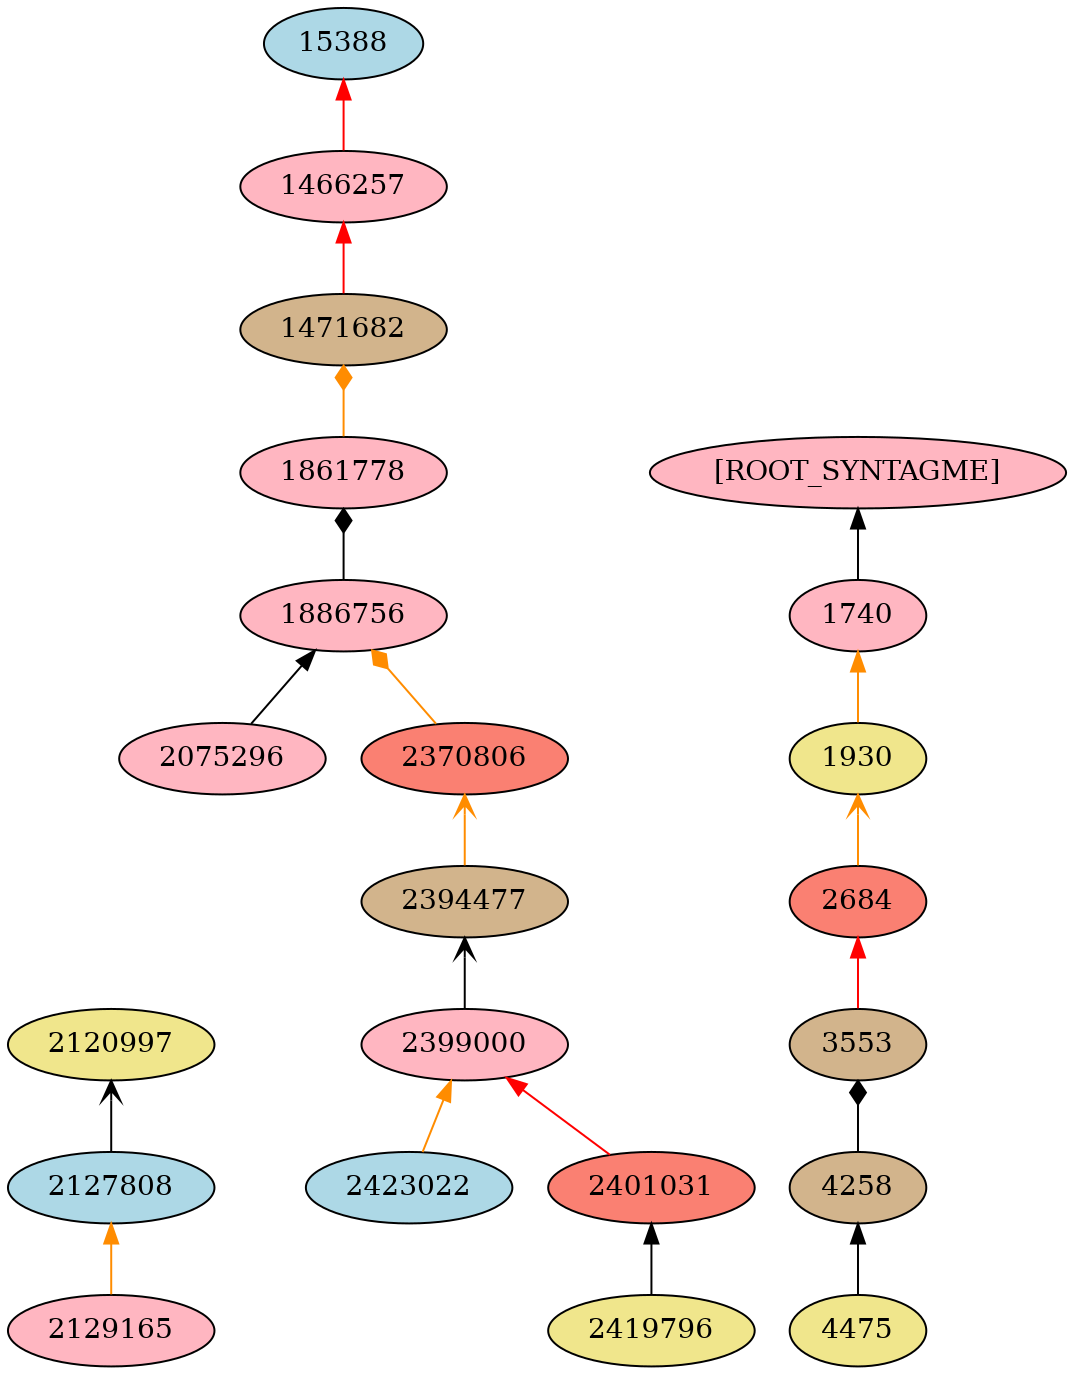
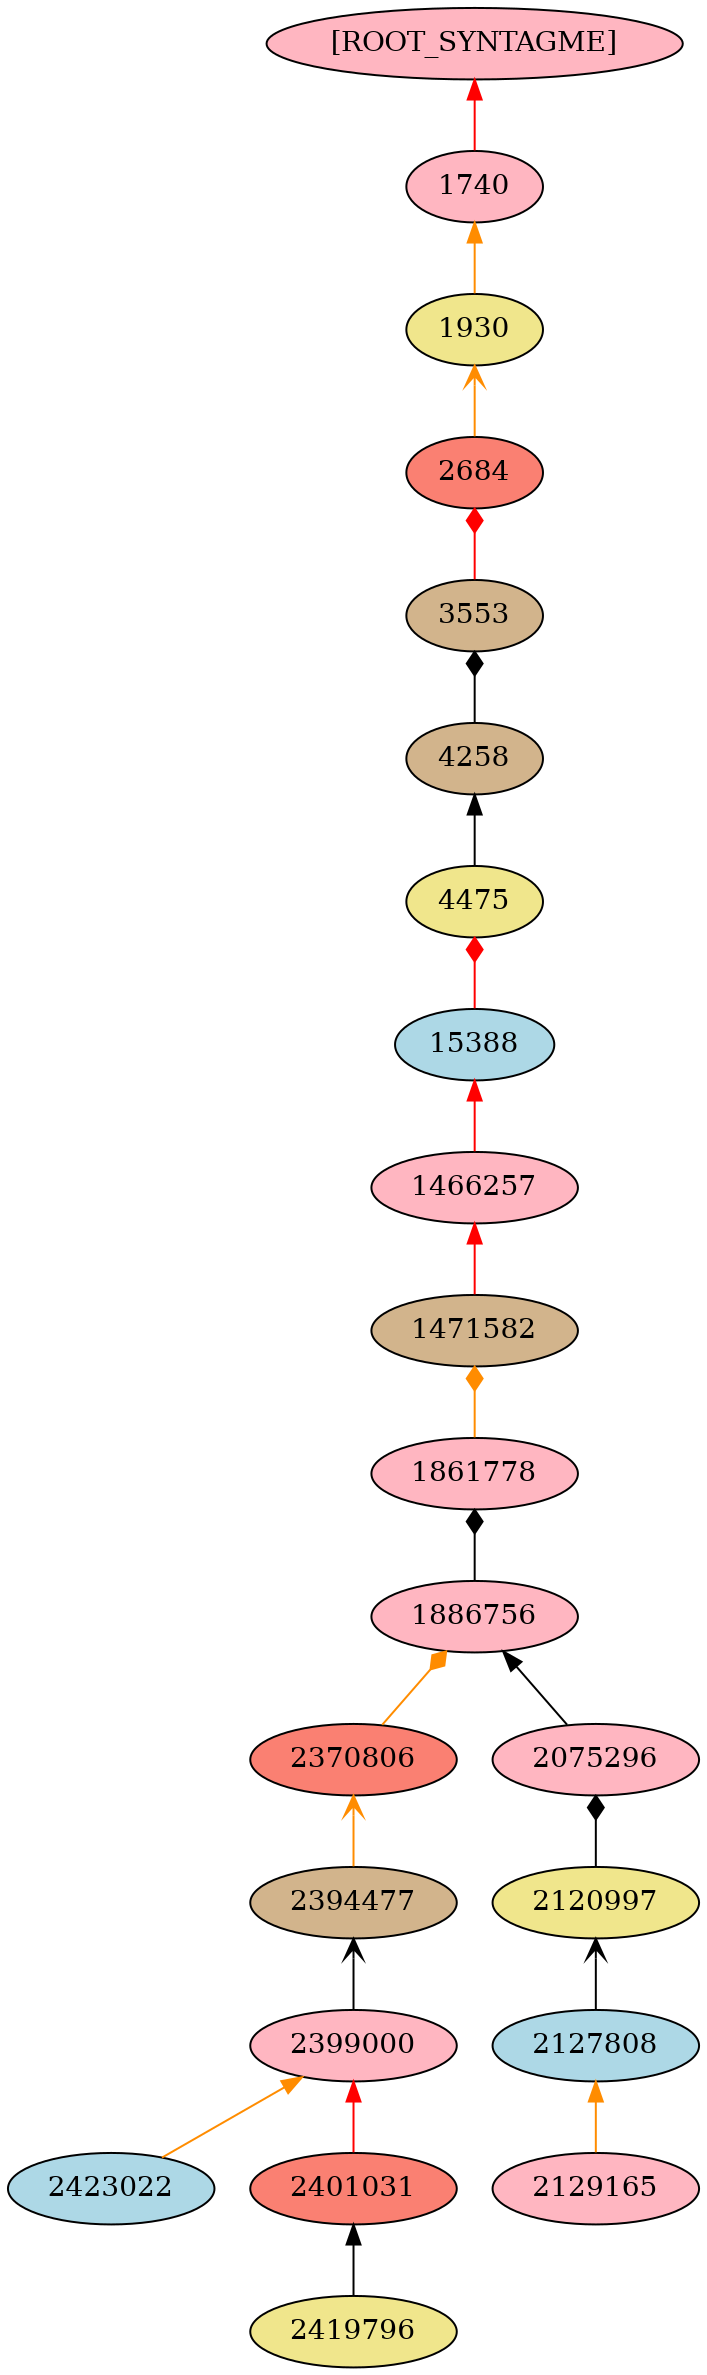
(344, 330) -> (475, 1331)
(858, 554) -> (475, 125)
(858, 983) -> (475, 556)
none -> (475, 985)
none -> (596, 1843)
